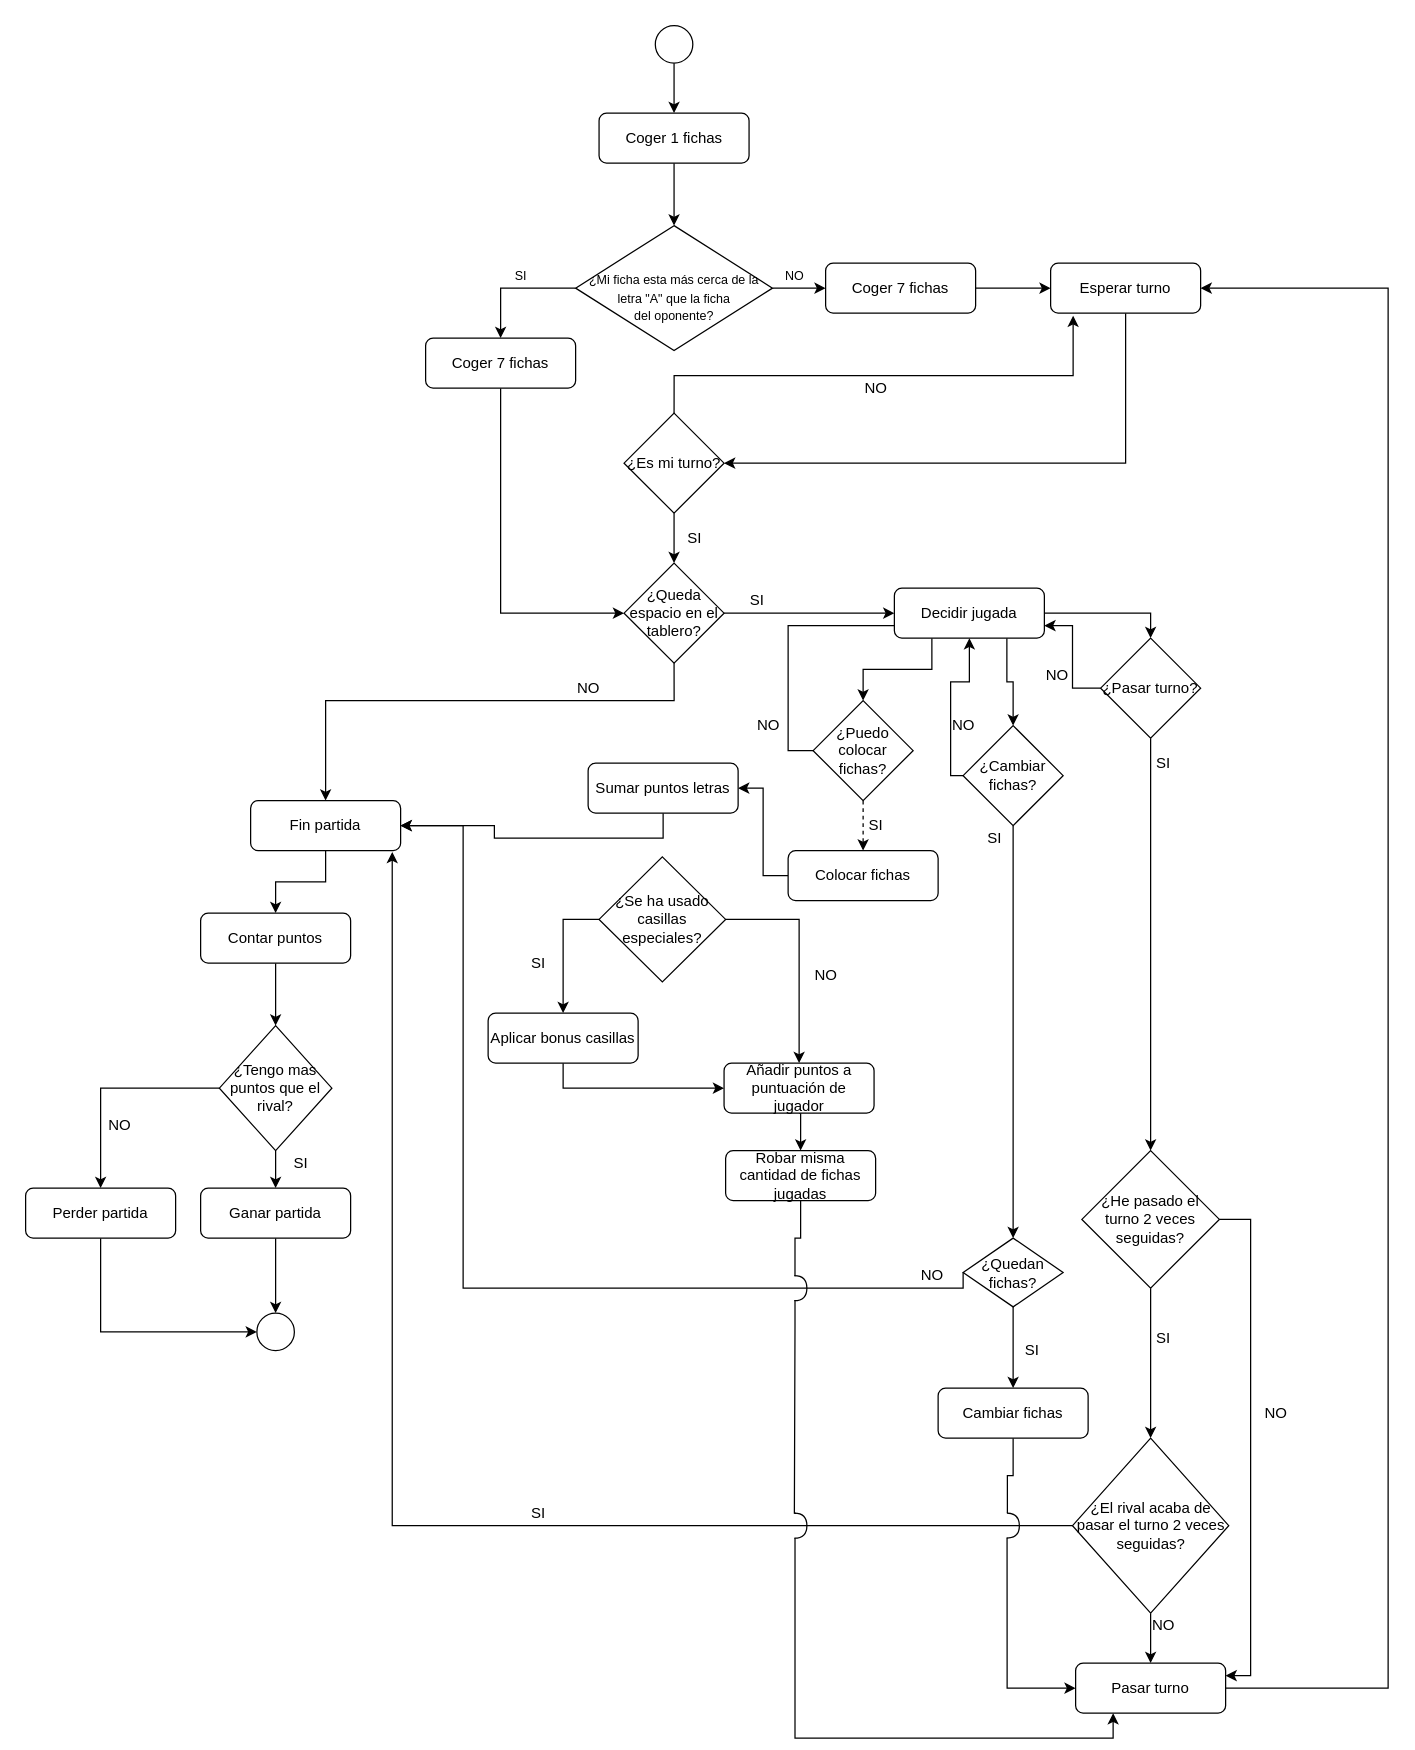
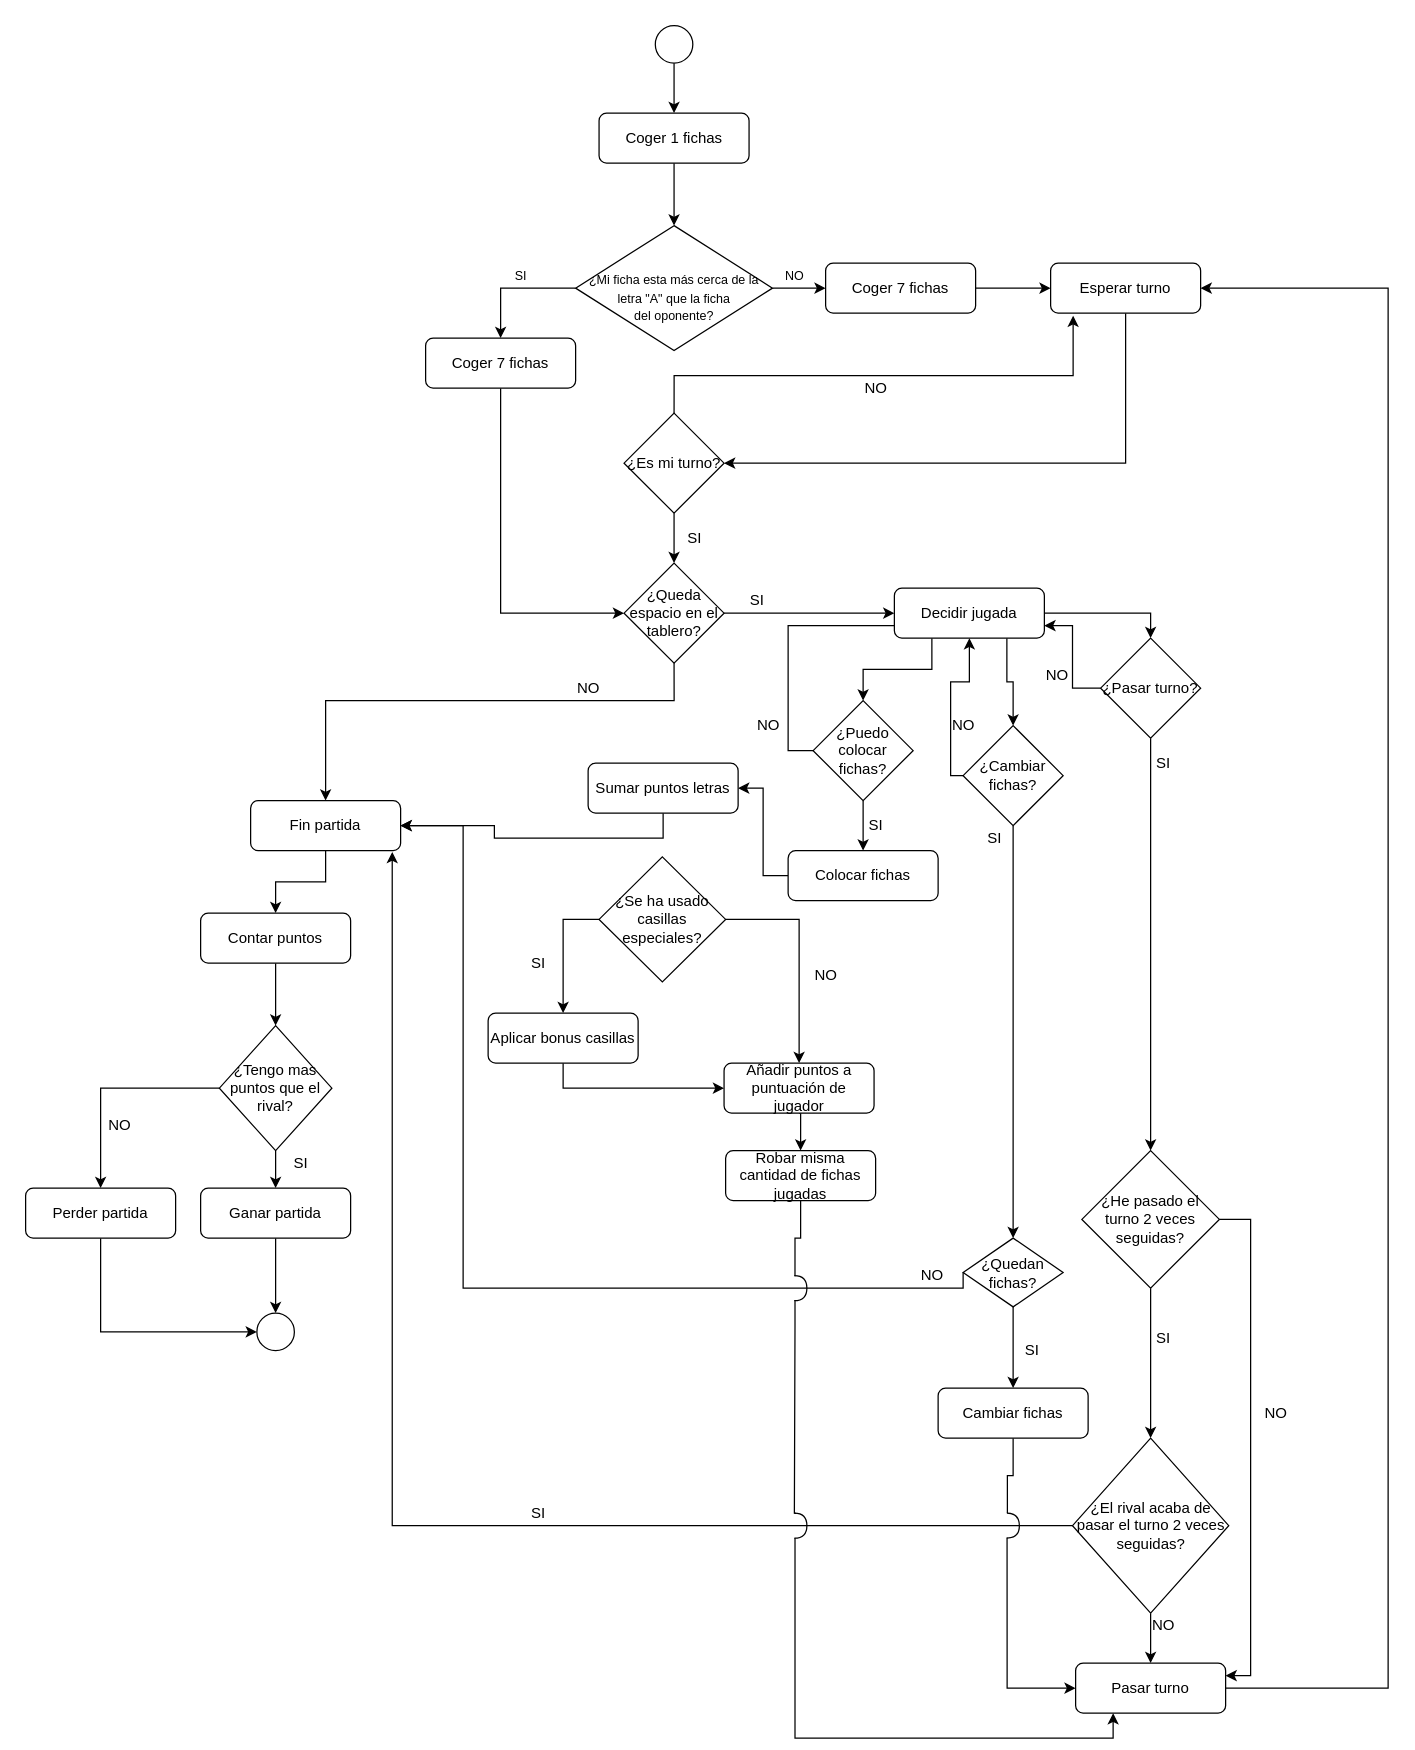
(863, 821) -> (863, 821)
